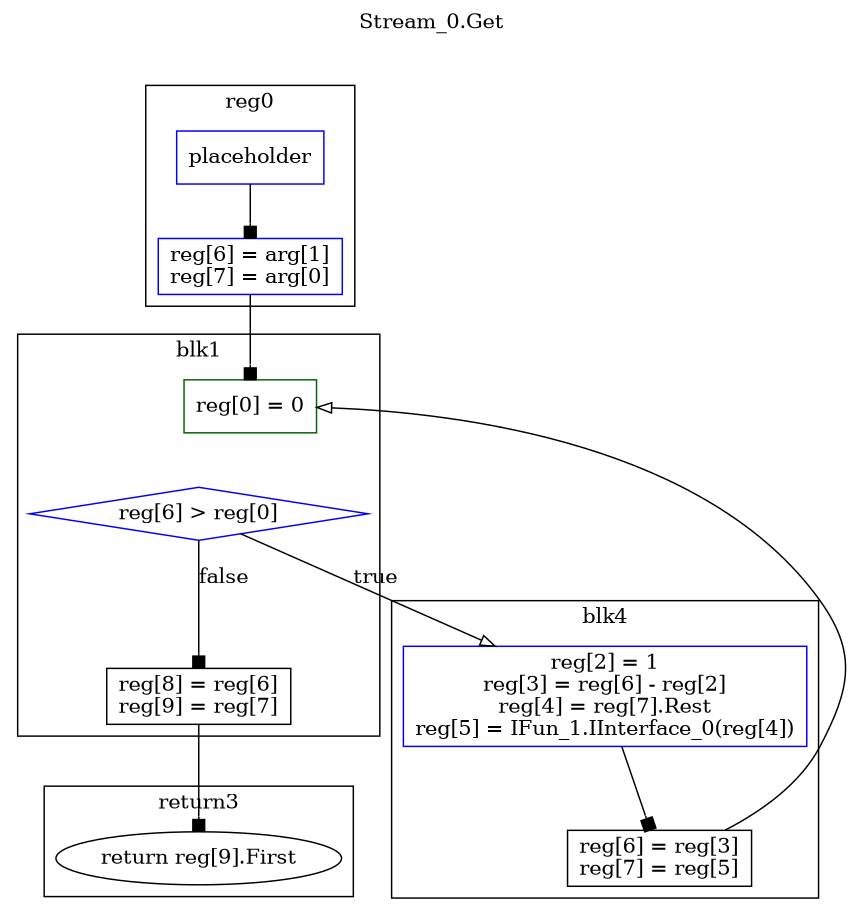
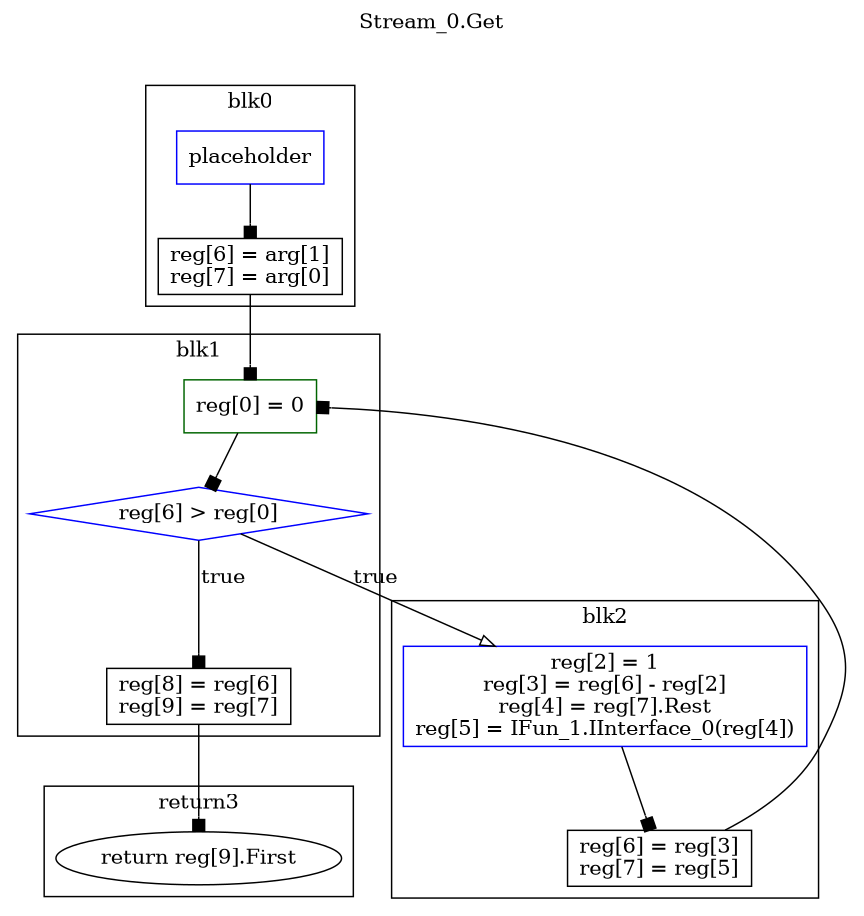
(250, 102) -> (250, 102)
(250, 266) -> (250, 266)
none -> (227, 454)
(726, 514) -> (726, 514)
(224, 578) -> (224, 578)
(605, 618) -> (605, 618)
